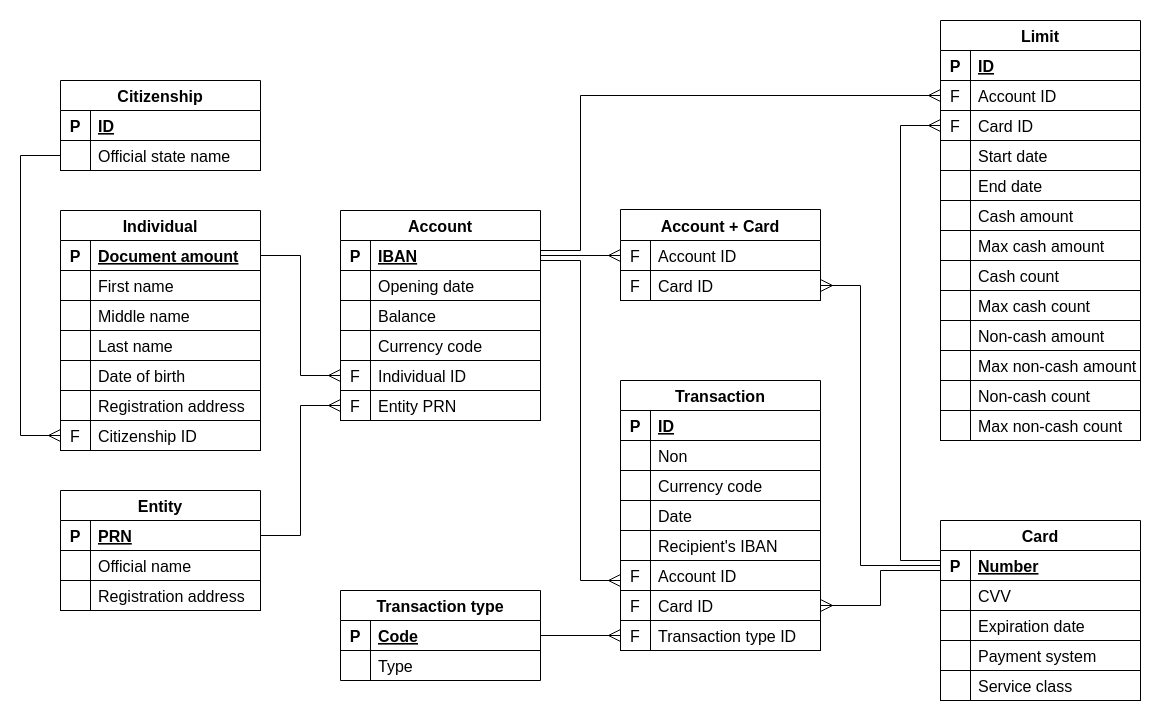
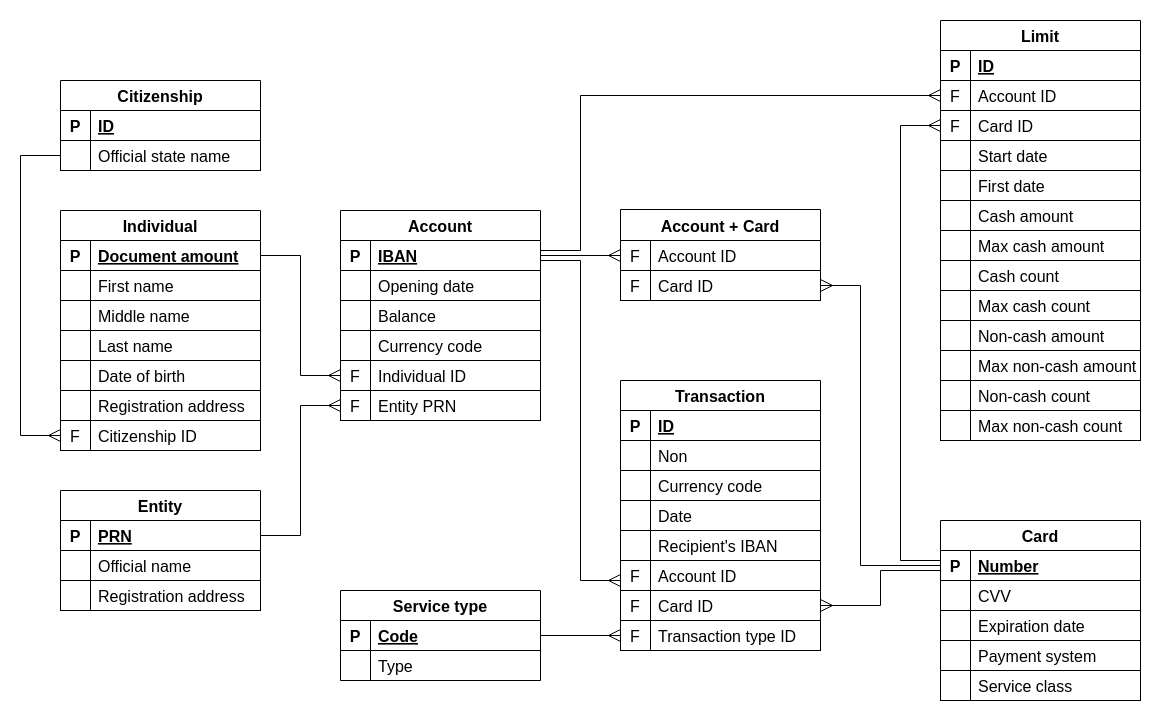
(1012, 187) -> (1019, 187)
(440, 607) -> (440, 607)
